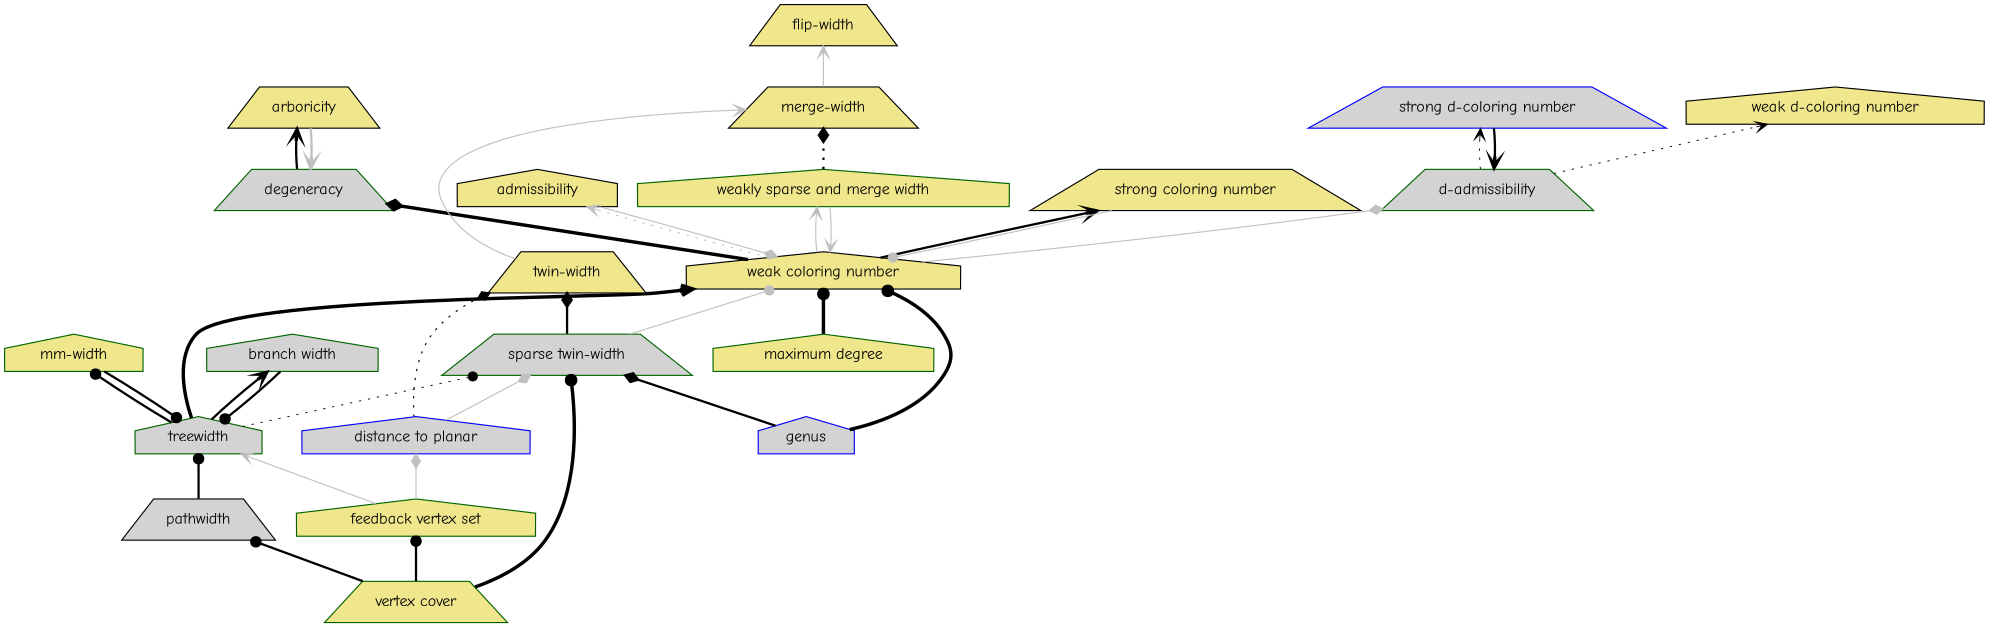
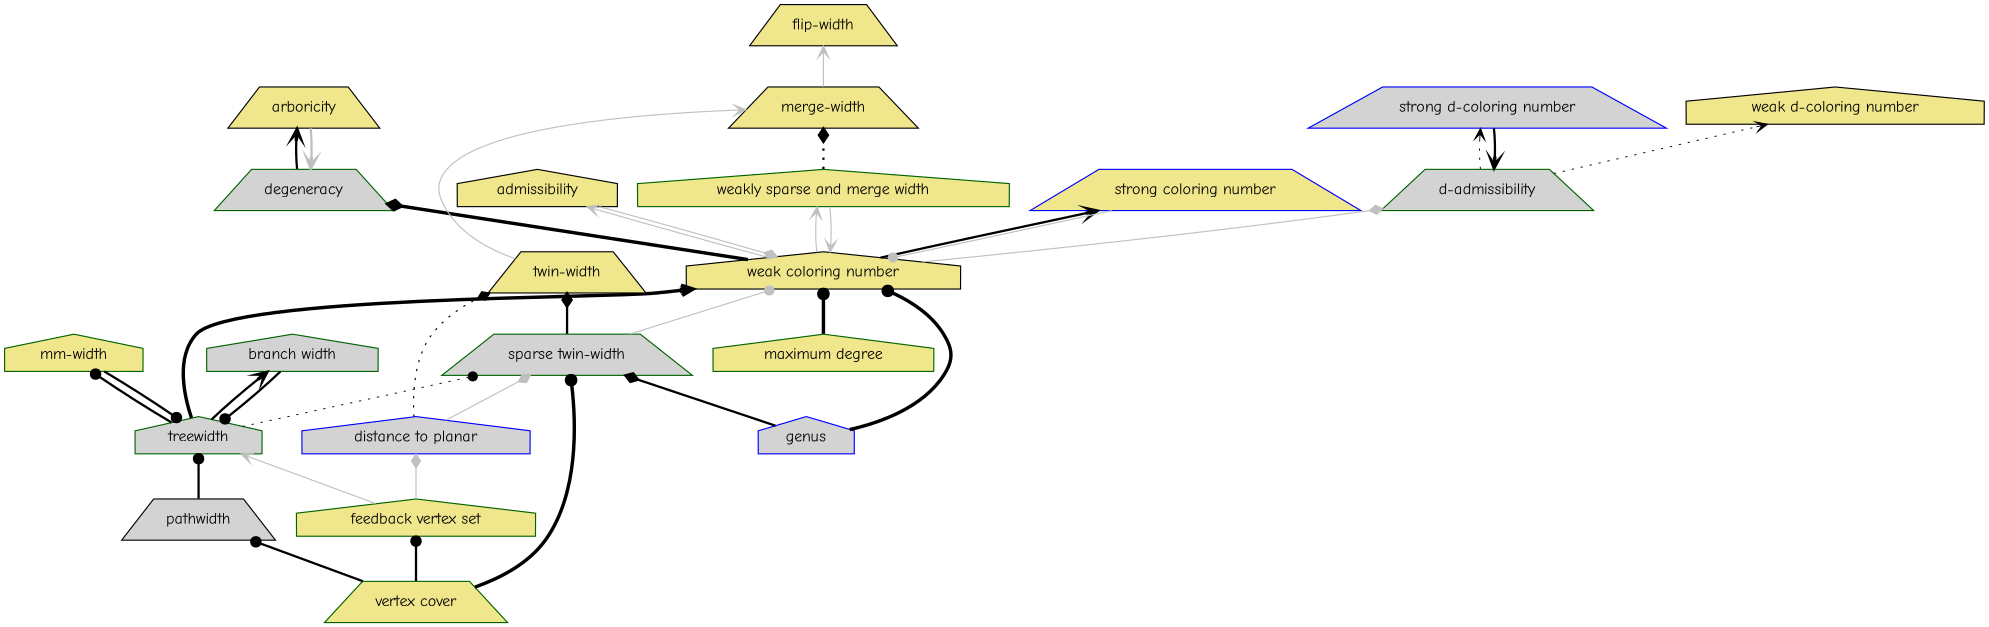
(1195, 190) -> (1195, 190)
(683, 234) -> (683, 234)
